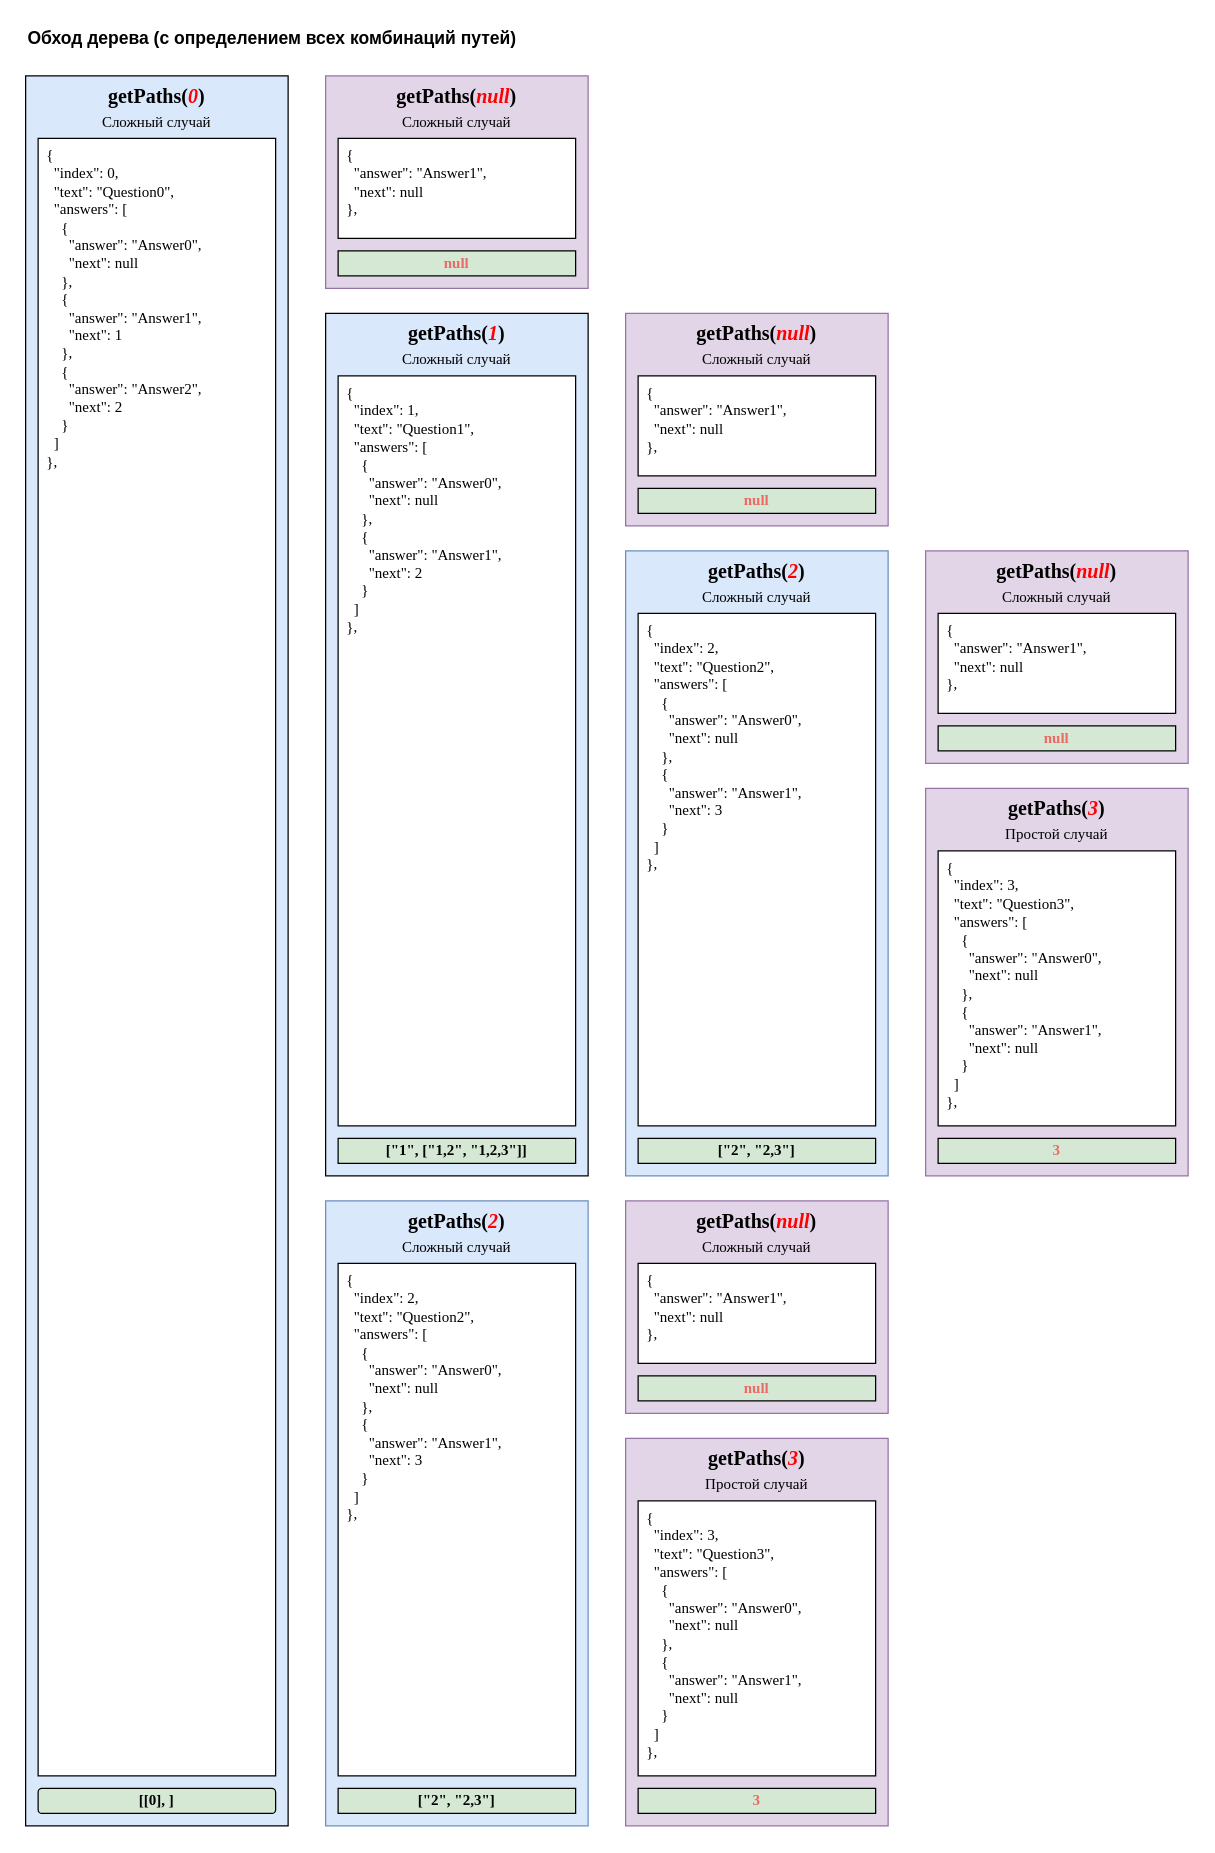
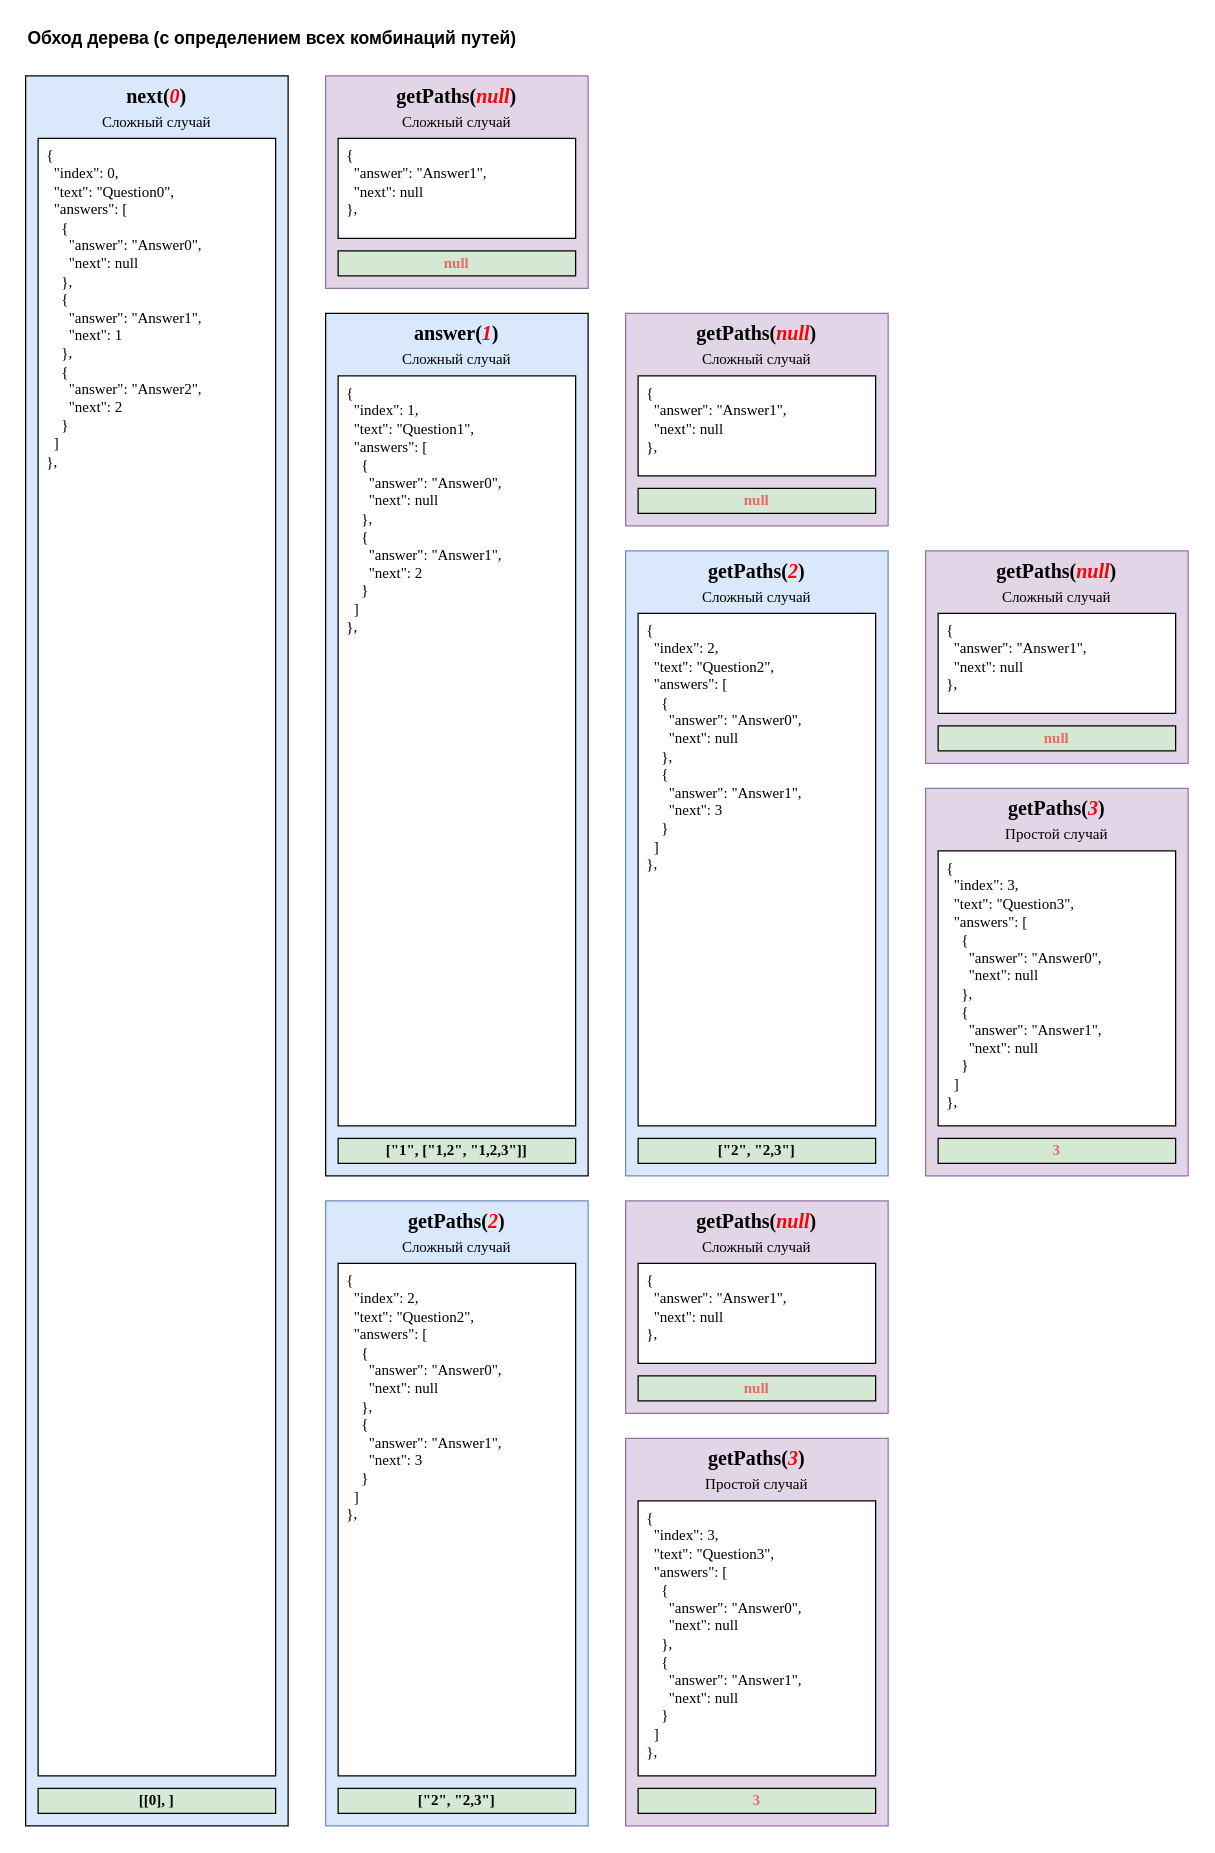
(157, 108) -> (157, 108)
(457, 346) -> (457, 346)
(157, 1801) -> (157, 1801)
